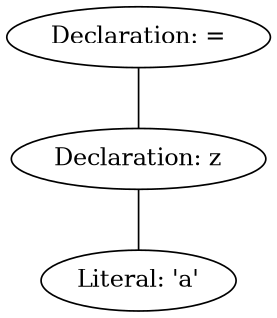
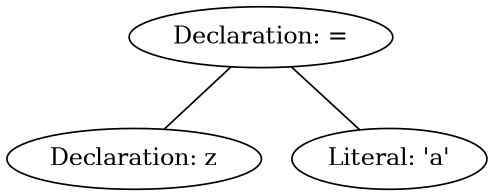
(139, 220) -> (326, 98)
